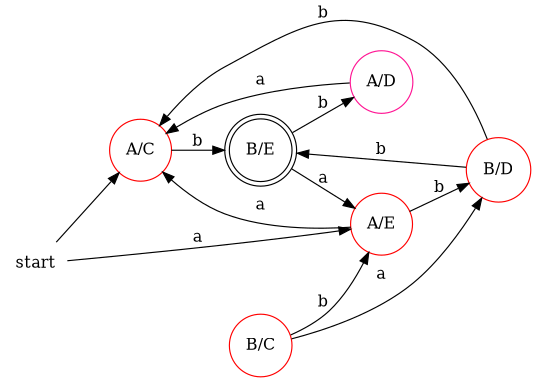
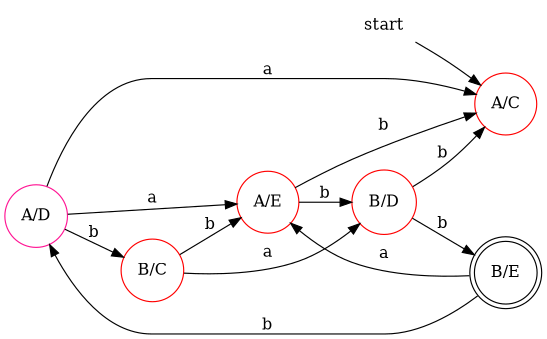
(192, 150) -> none
(261, 205) -> (384, 125)
none -> (89, 241)
(203, 247) -> (146, 209)
